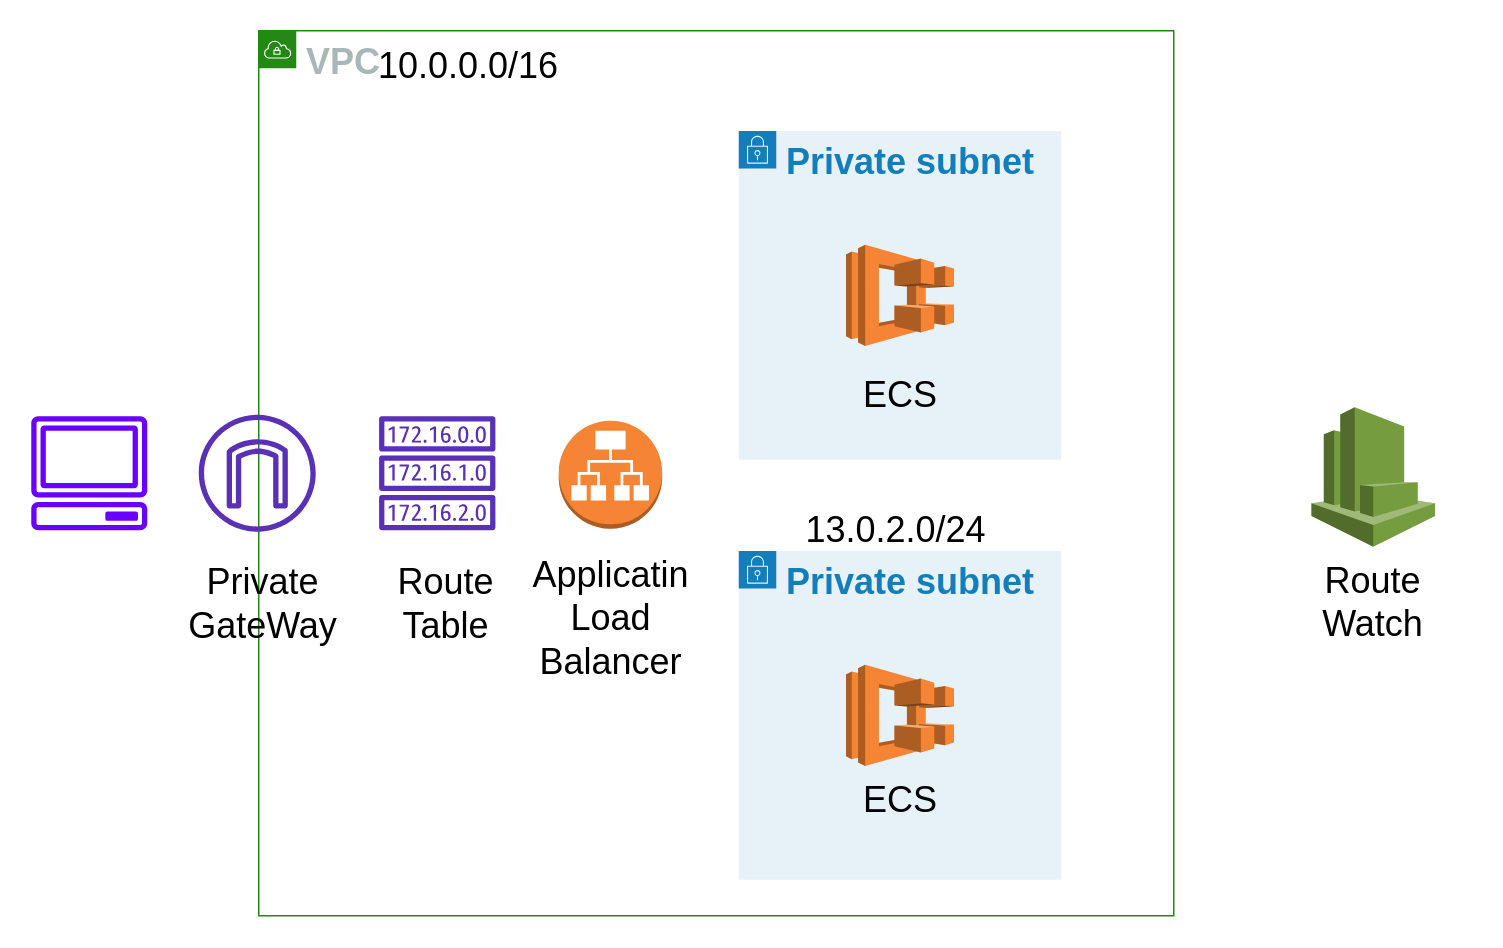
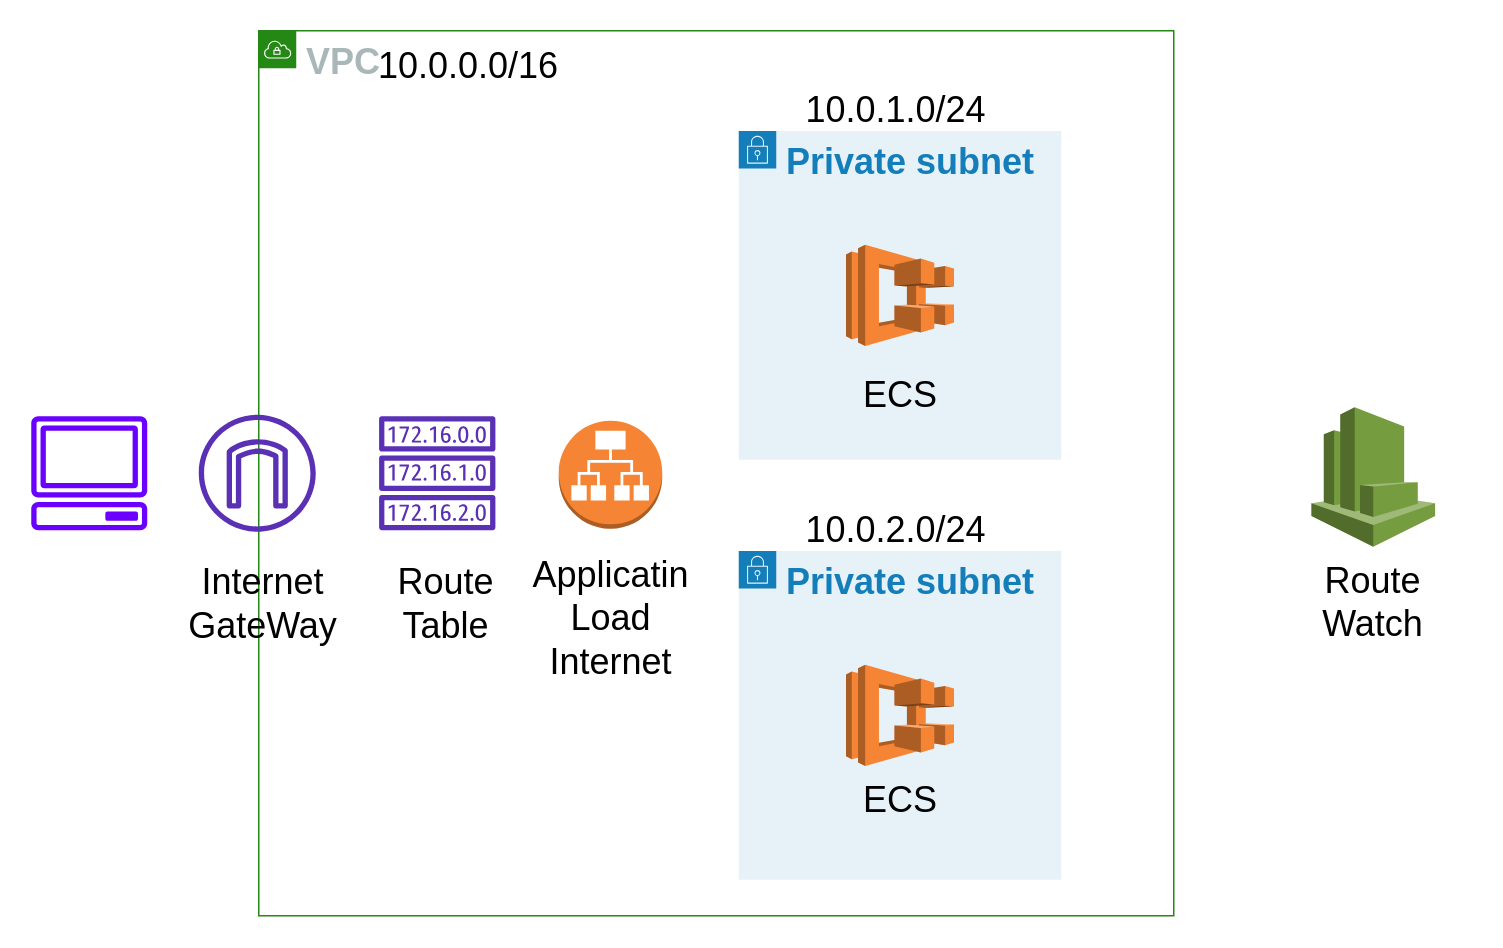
none -> (896, 110)
(896, 530) -> (896, 530)
(263, 604) -> (263, 604)
(611, 619) -> (611, 619)
